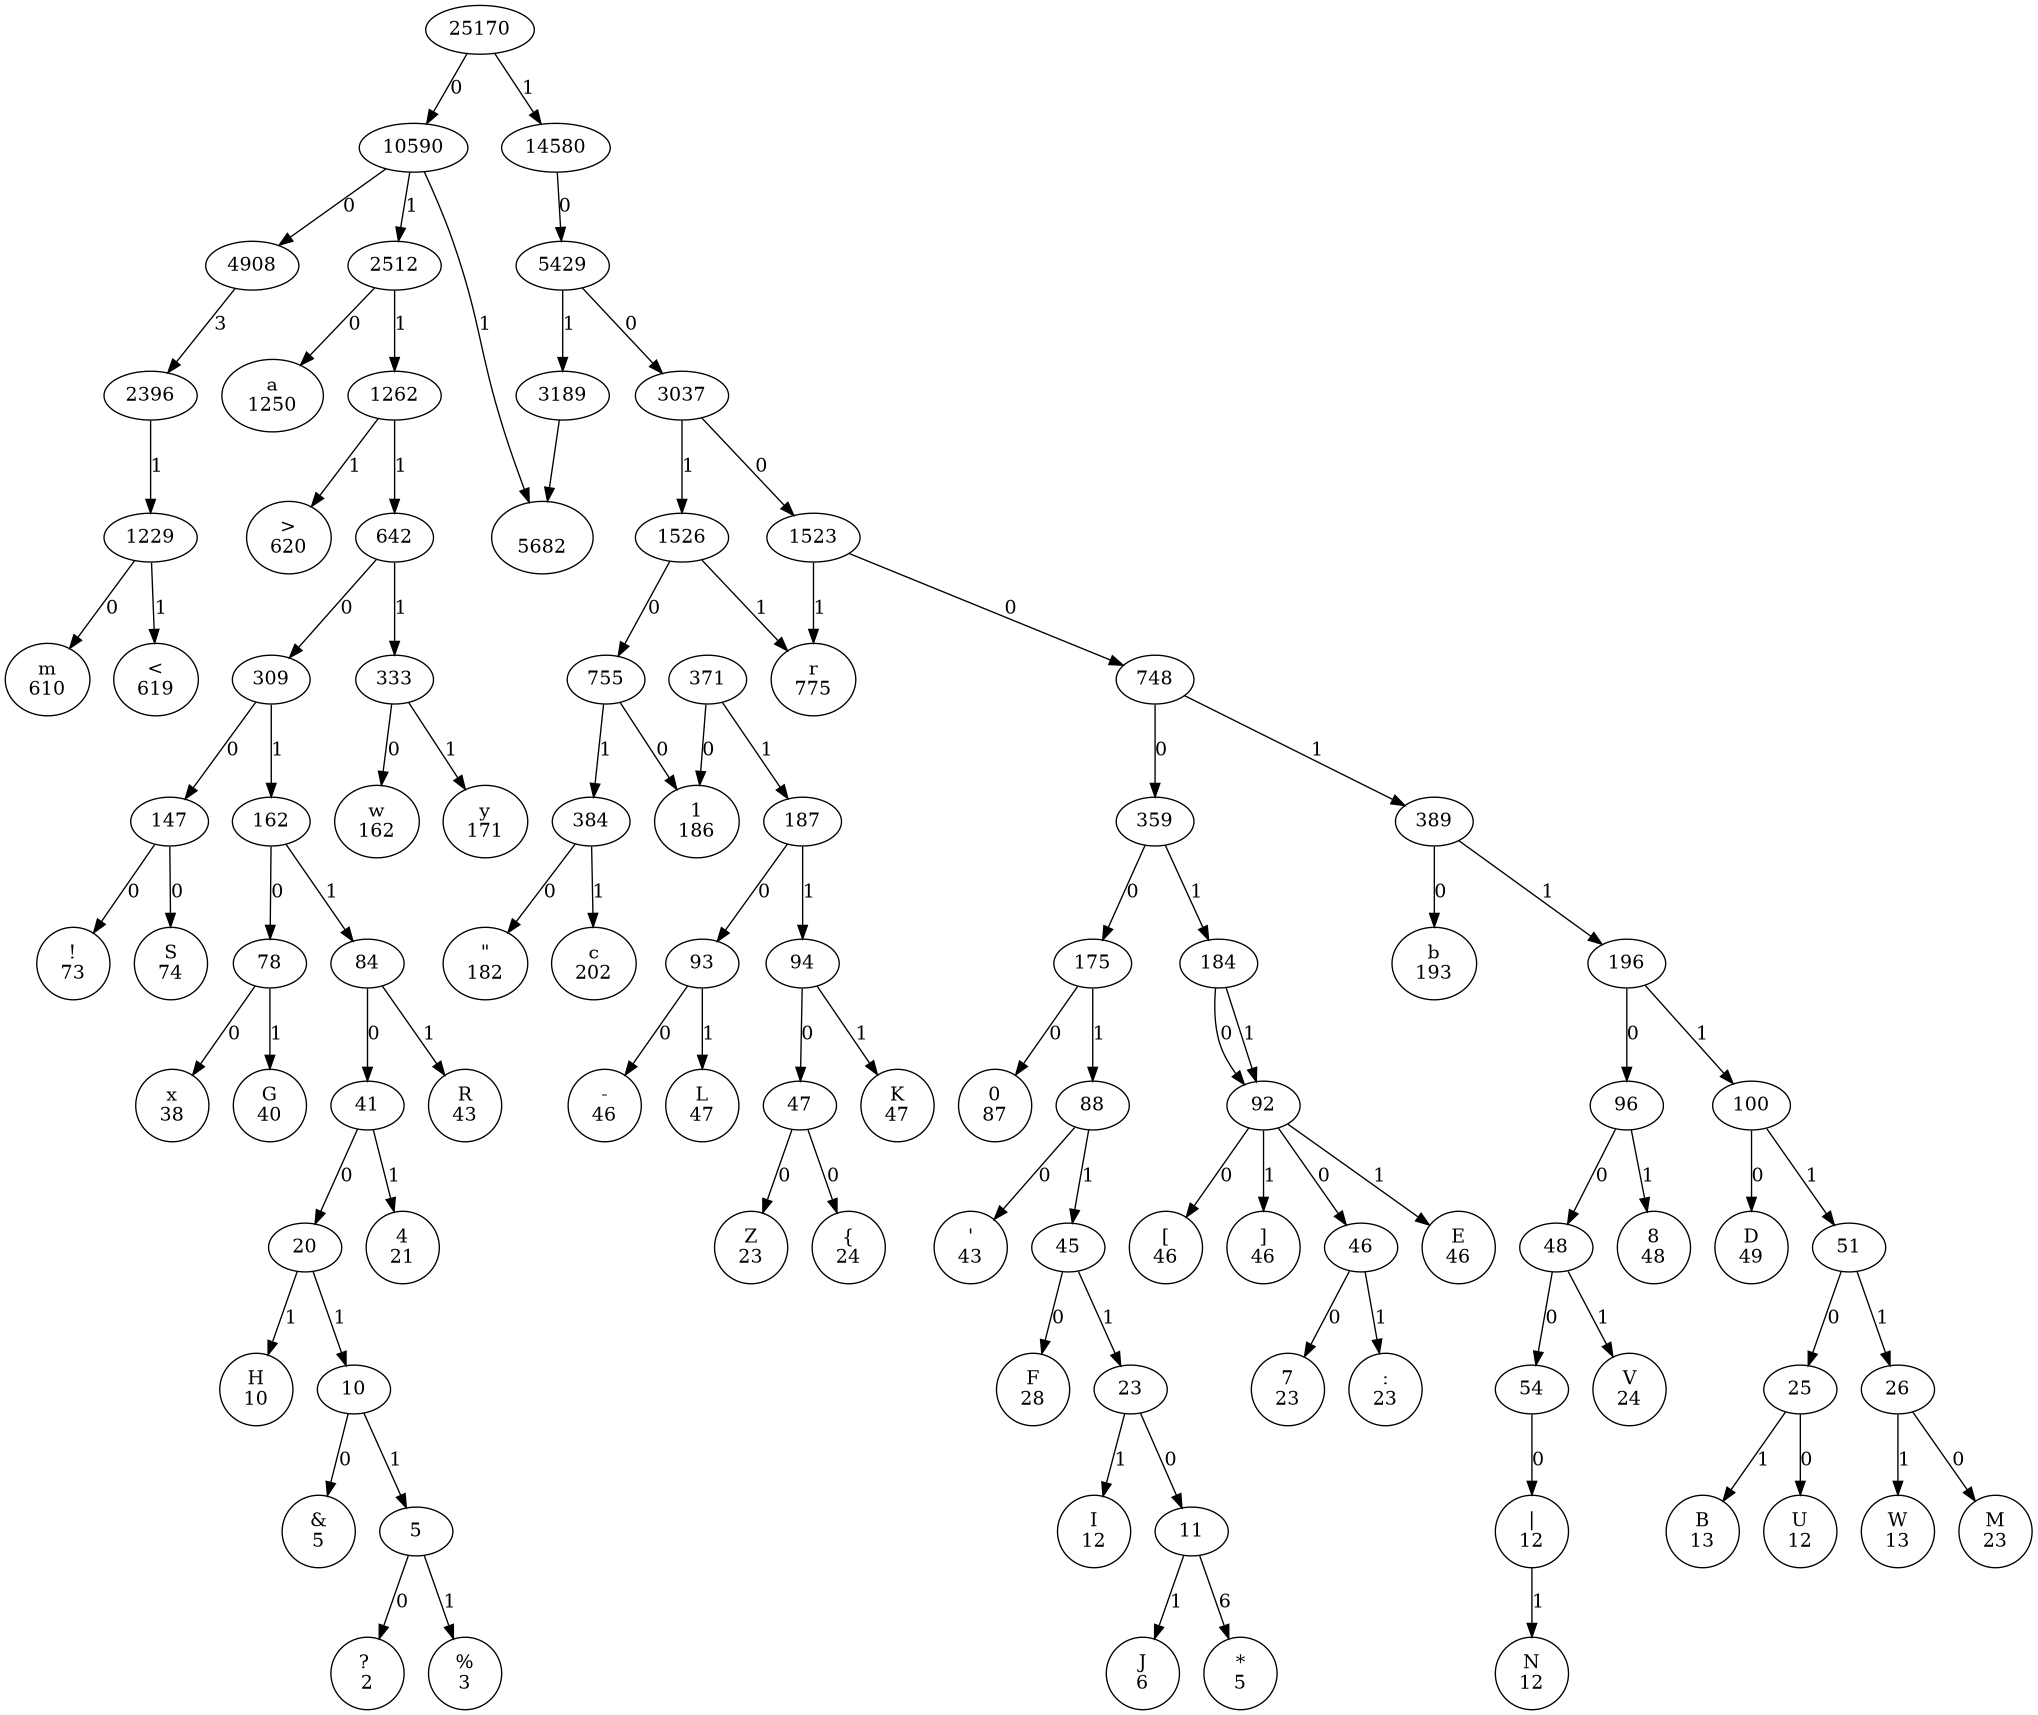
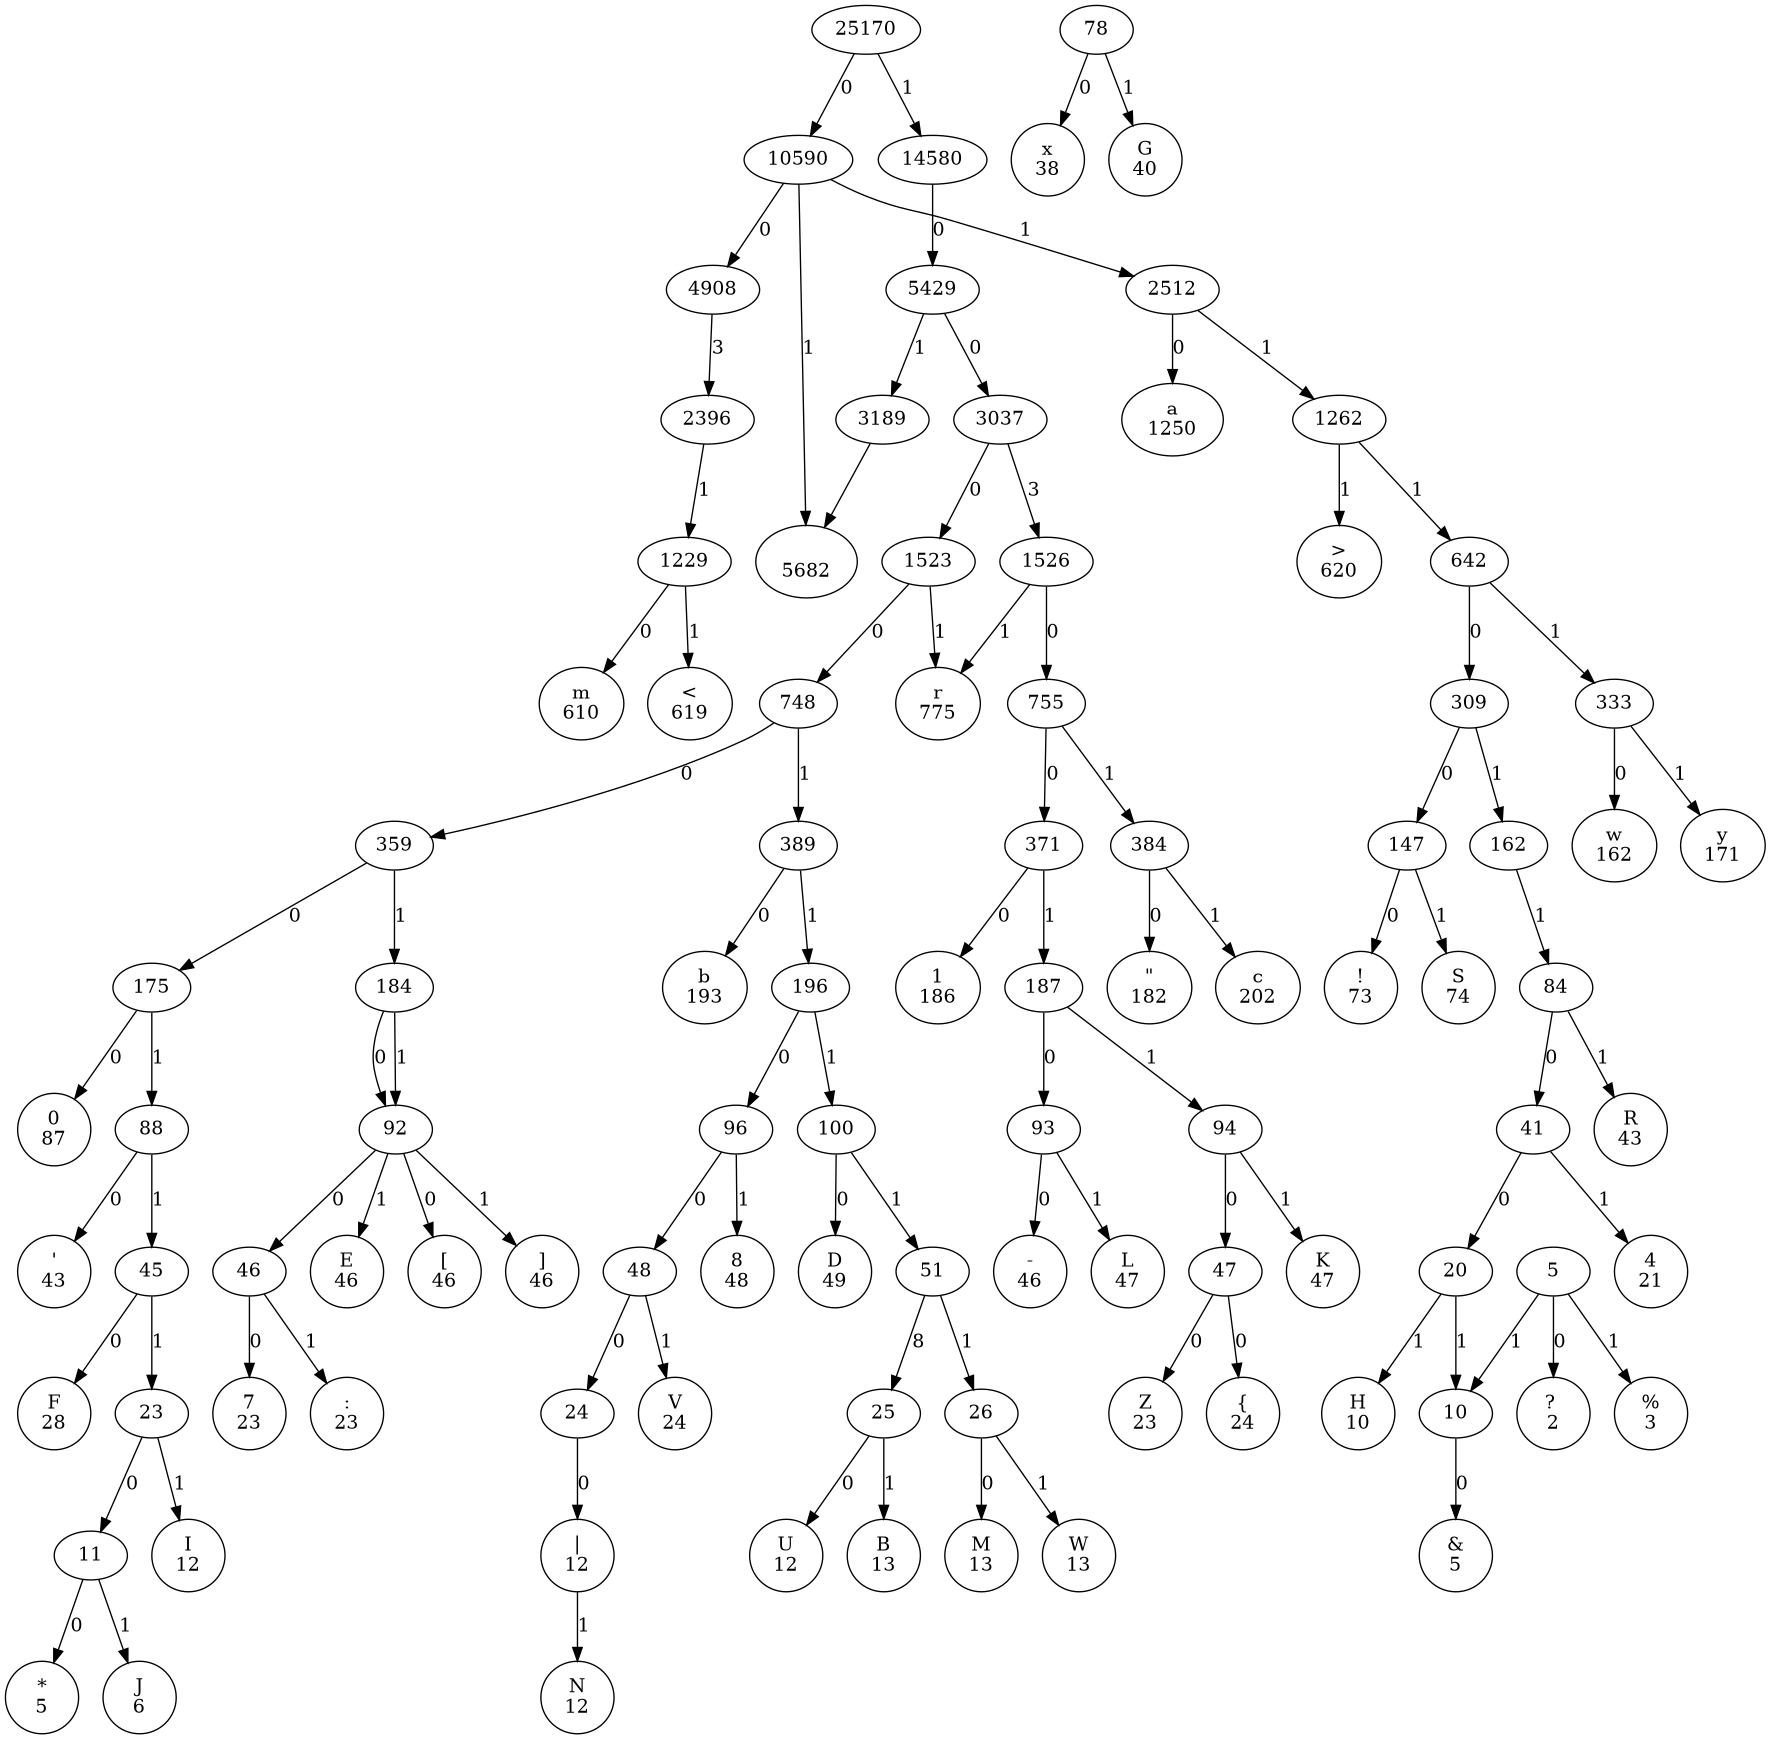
(689, 467) -> (1034, 491)
(645, 740) -> (1045, 768)
(271, 886) -> none
(178, 893) -> (1442, 917)
(1834, 1319) -> (919, 1343)
(1532, 1390) -> (577, 1414)
(382, 1454) -> (1509, 1337)
(1996, 1531) -> (981, 1555)
(1226, 1602) -> (77, 1626)
